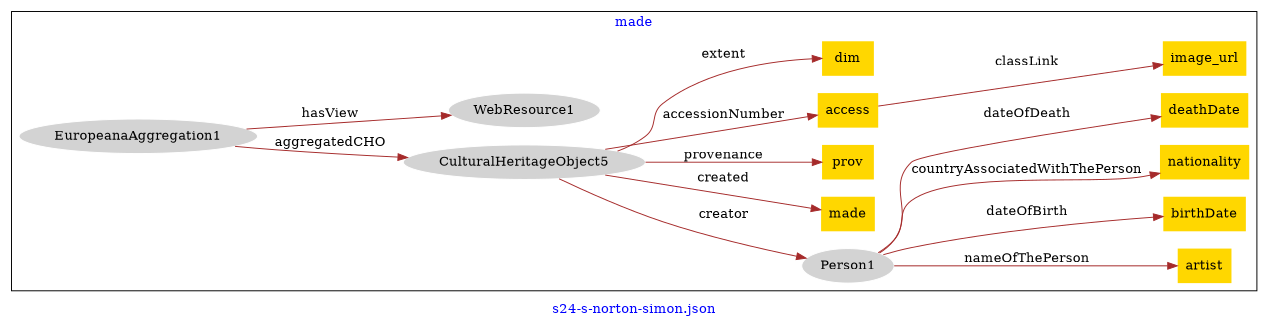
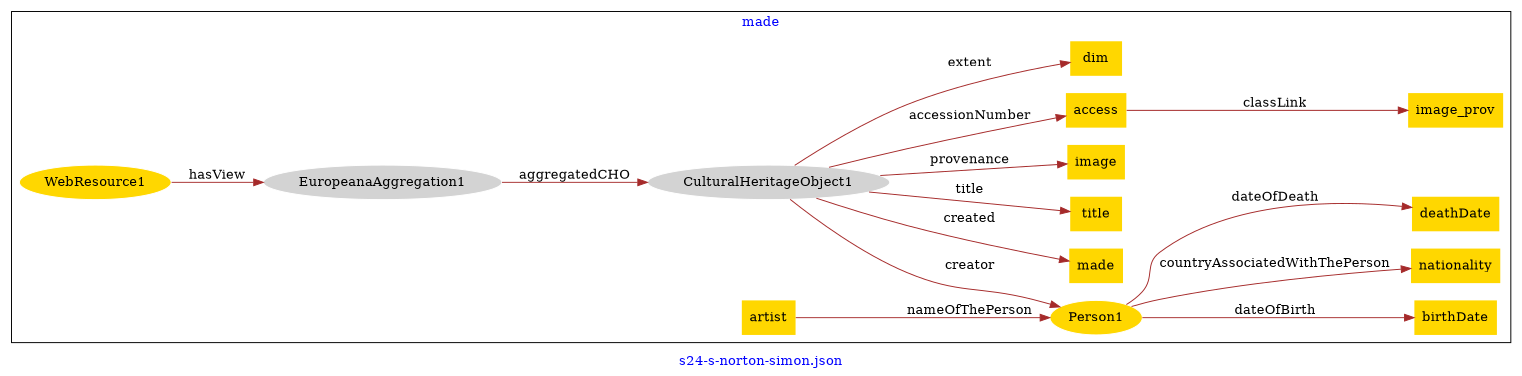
(1205, 59) -> (1456, 110)
(524, 110) -> (95, 182)
(344, 122) -> (213, 182)
(524, 162) -> (769, 182)
(848, 162) -> (1096, 162)
none -> (1096, 214)
(848, 266) -> (1096, 318)
(1031, 266) -> (918, 318)
